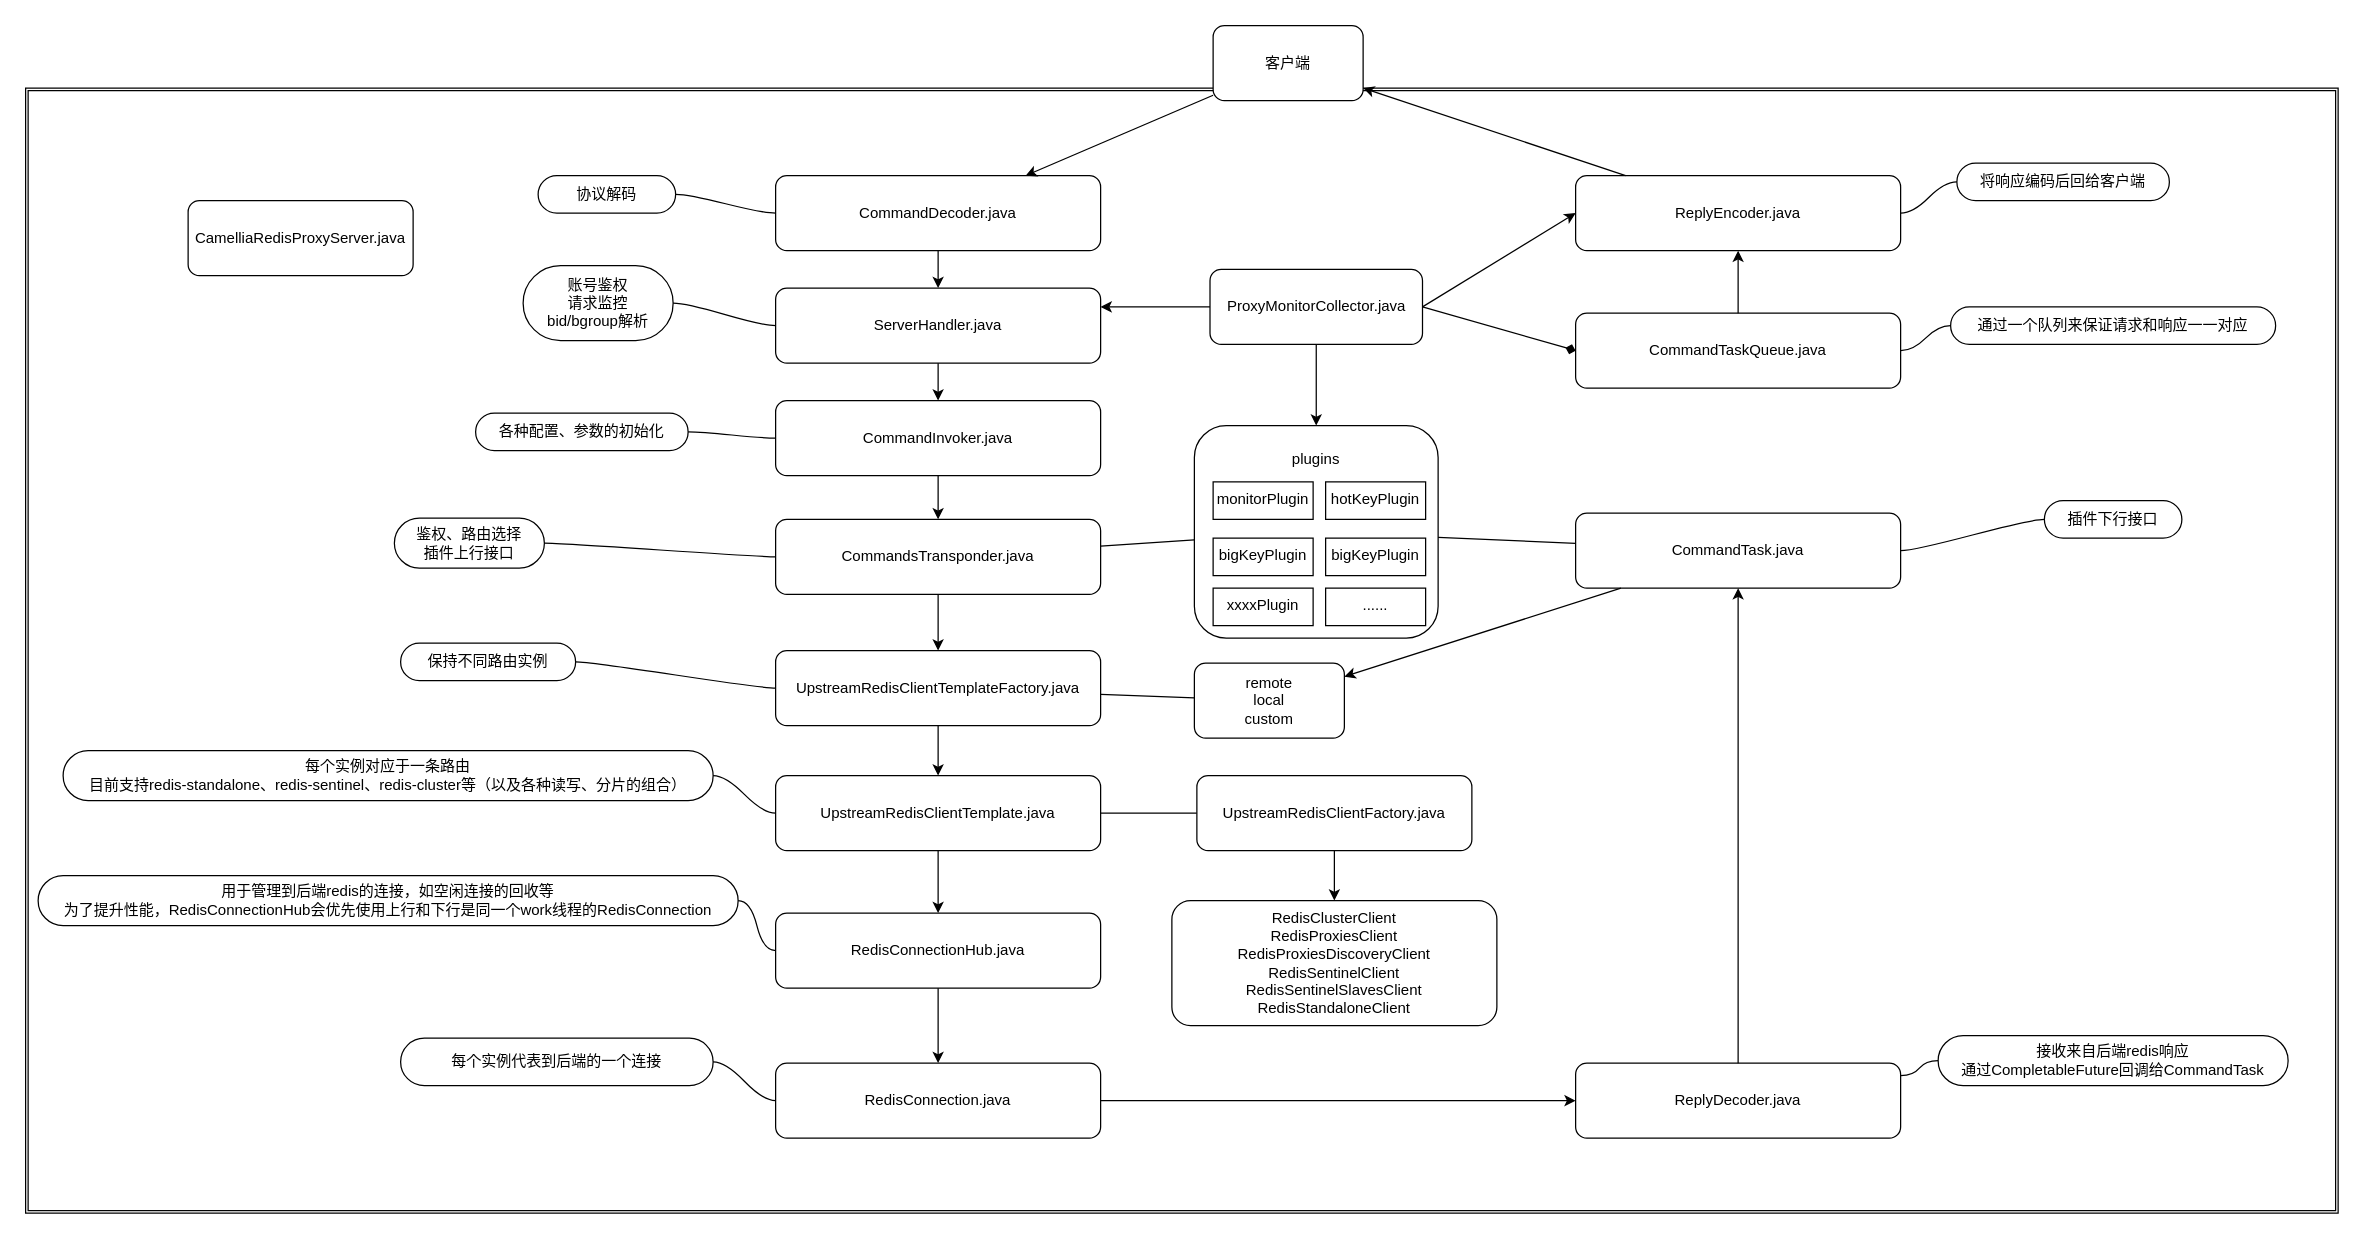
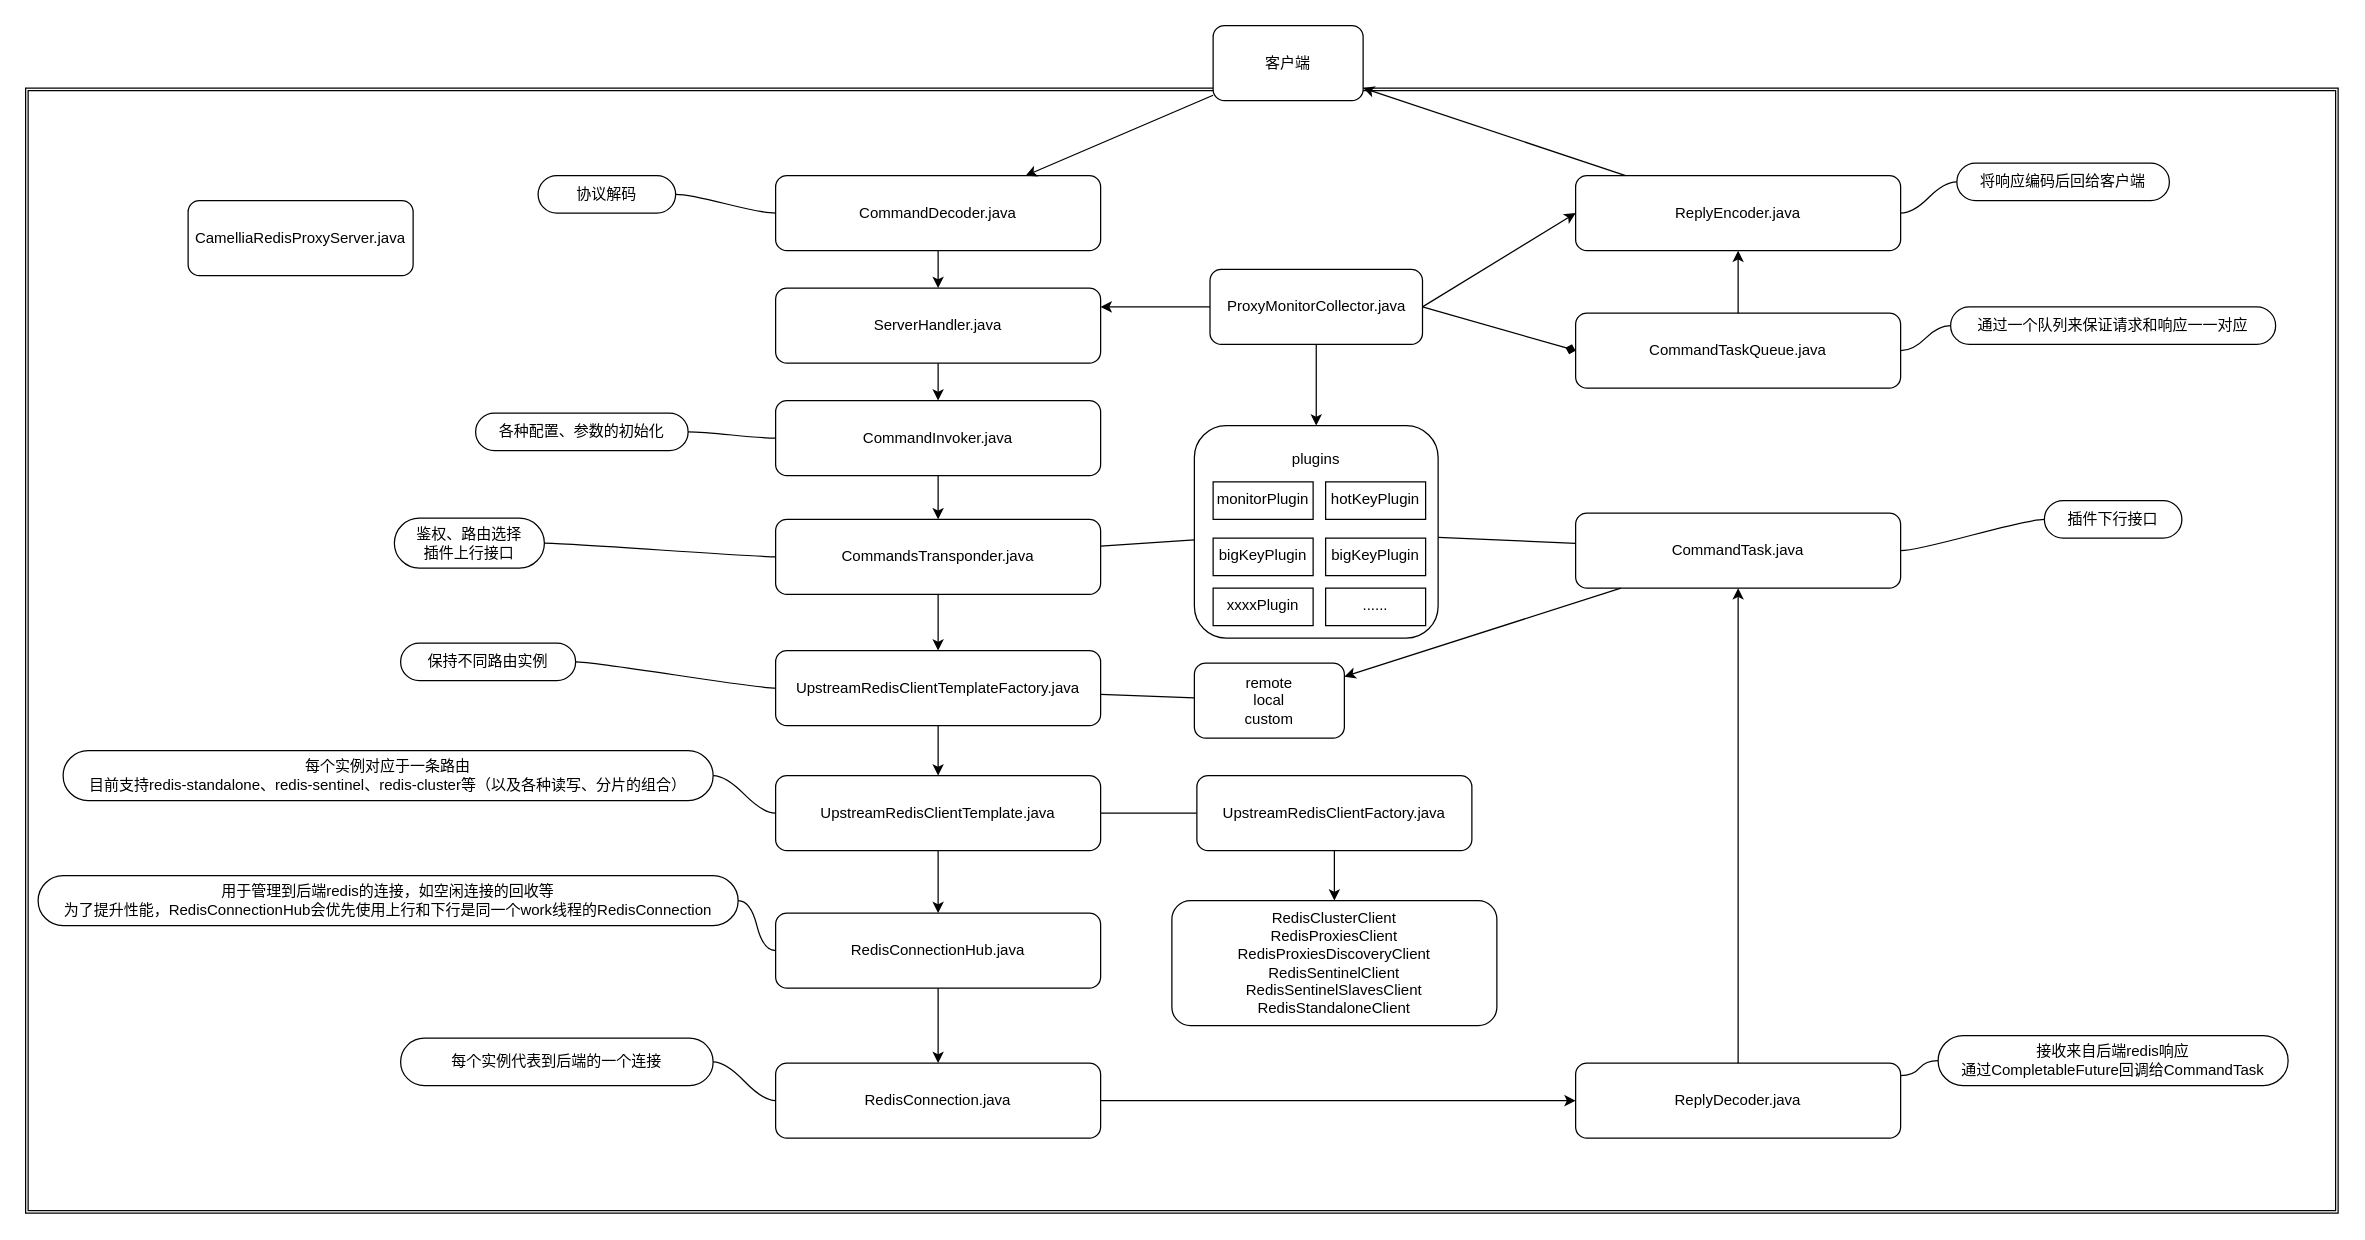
(598, 303) -> none
(724, 314) -> none
